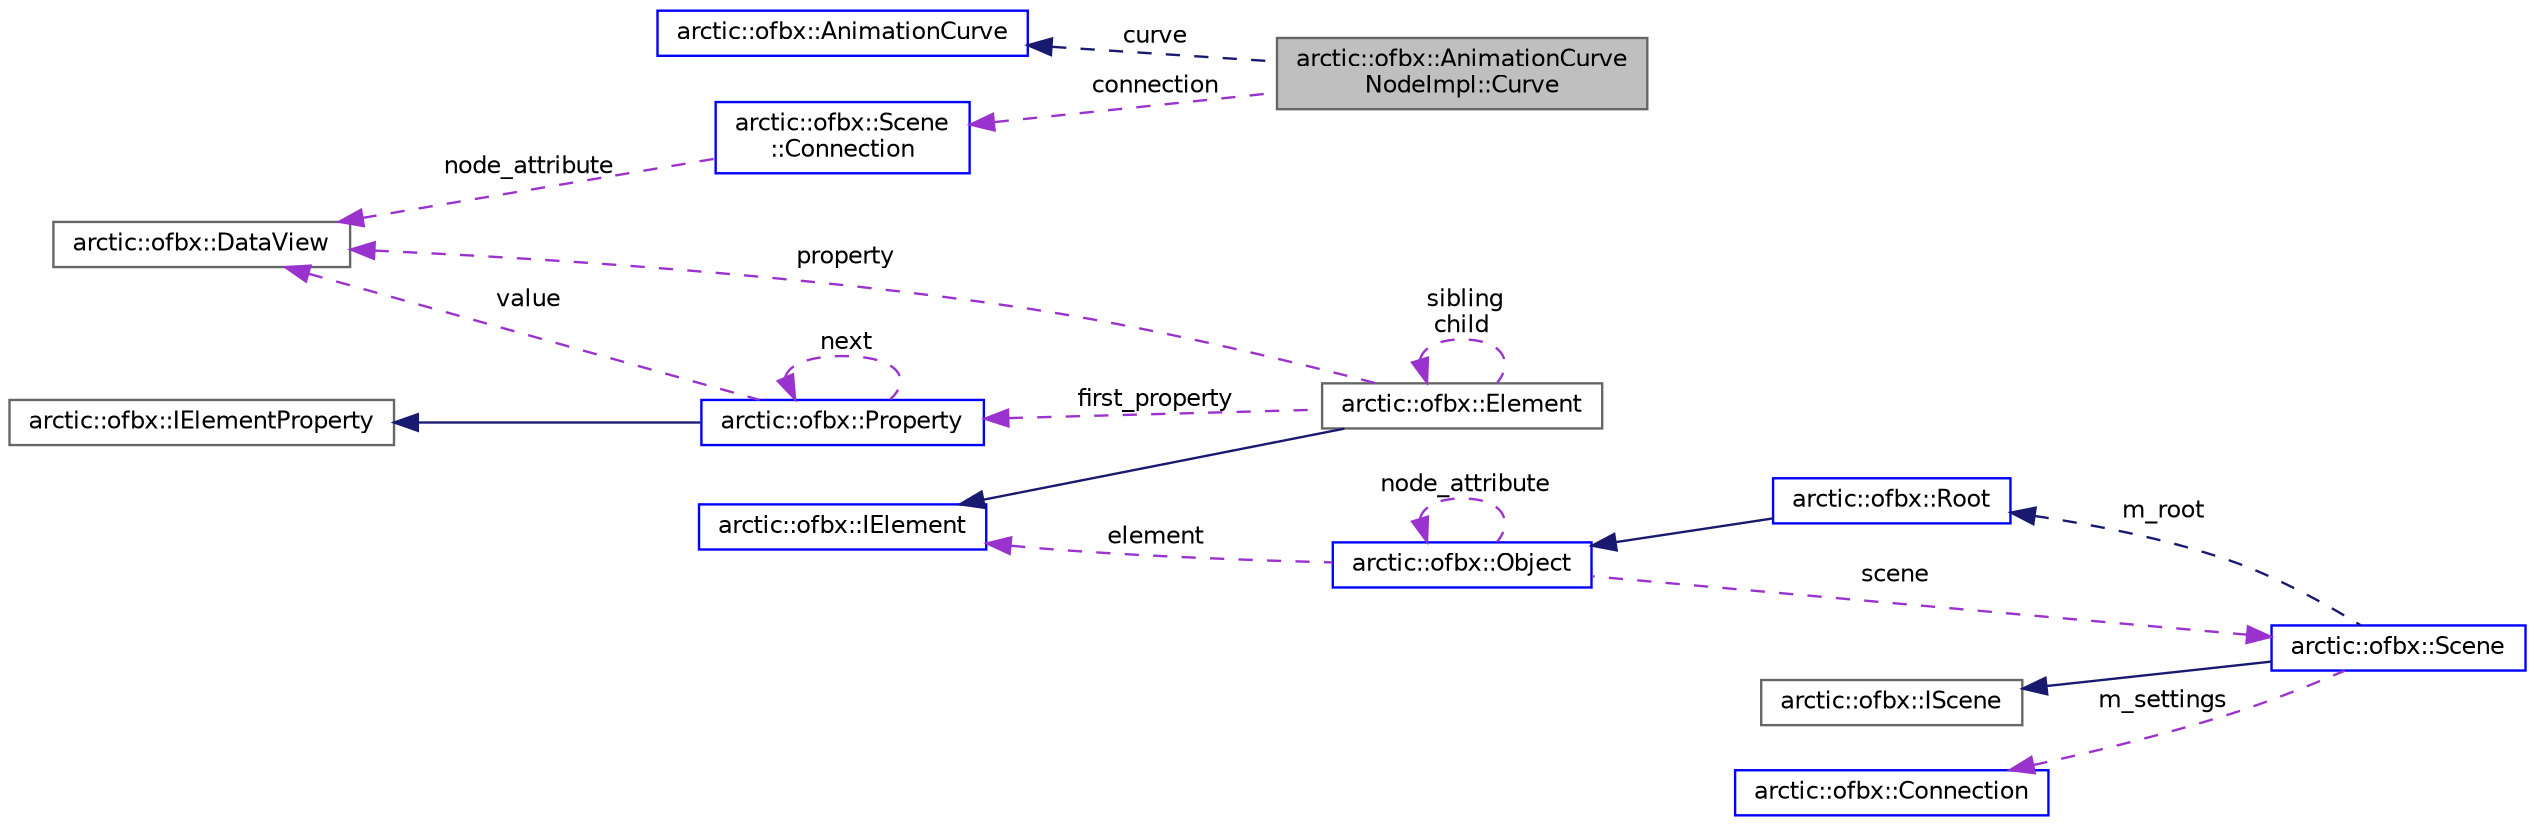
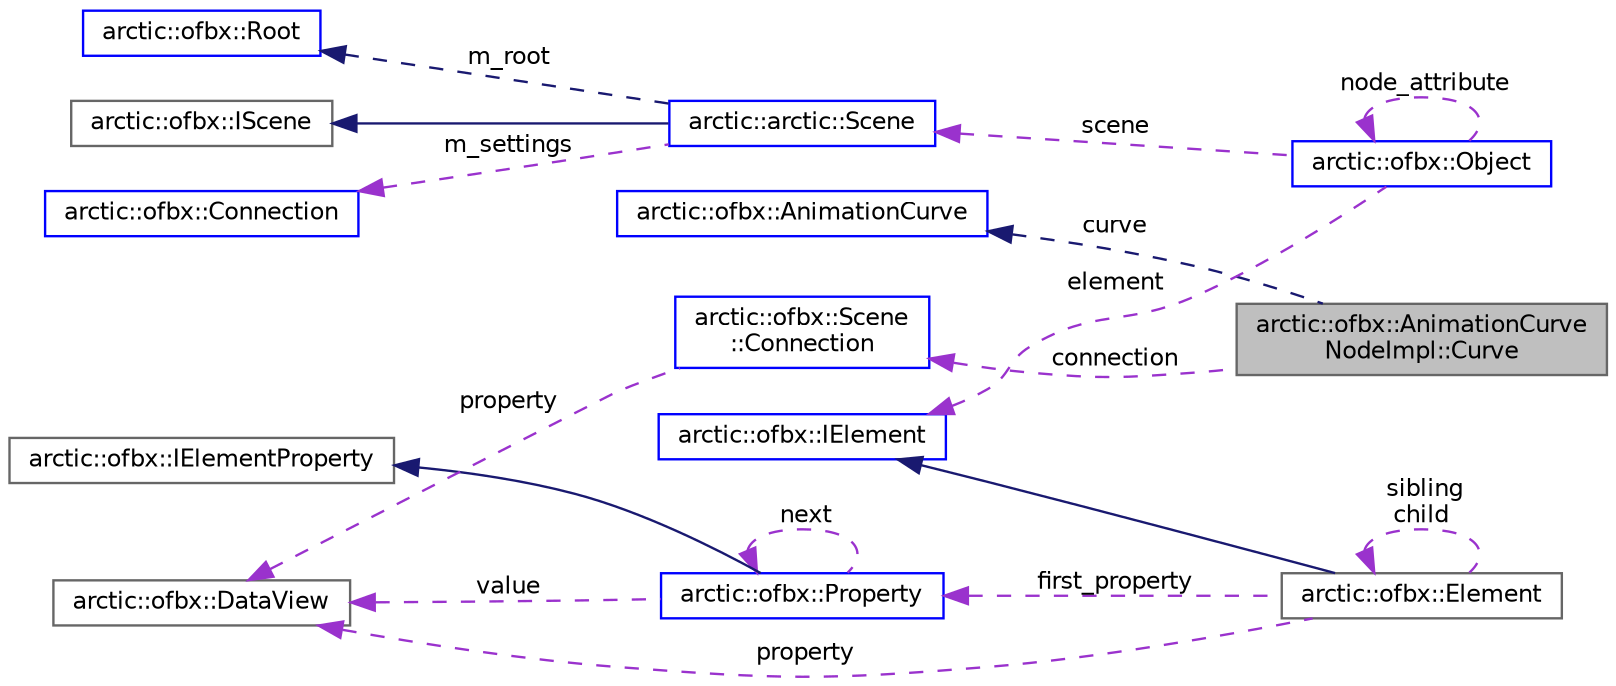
(526, 167) -> (506, 402)
(1694, 530) -> none
(2399, 648) -> (802, 123)
